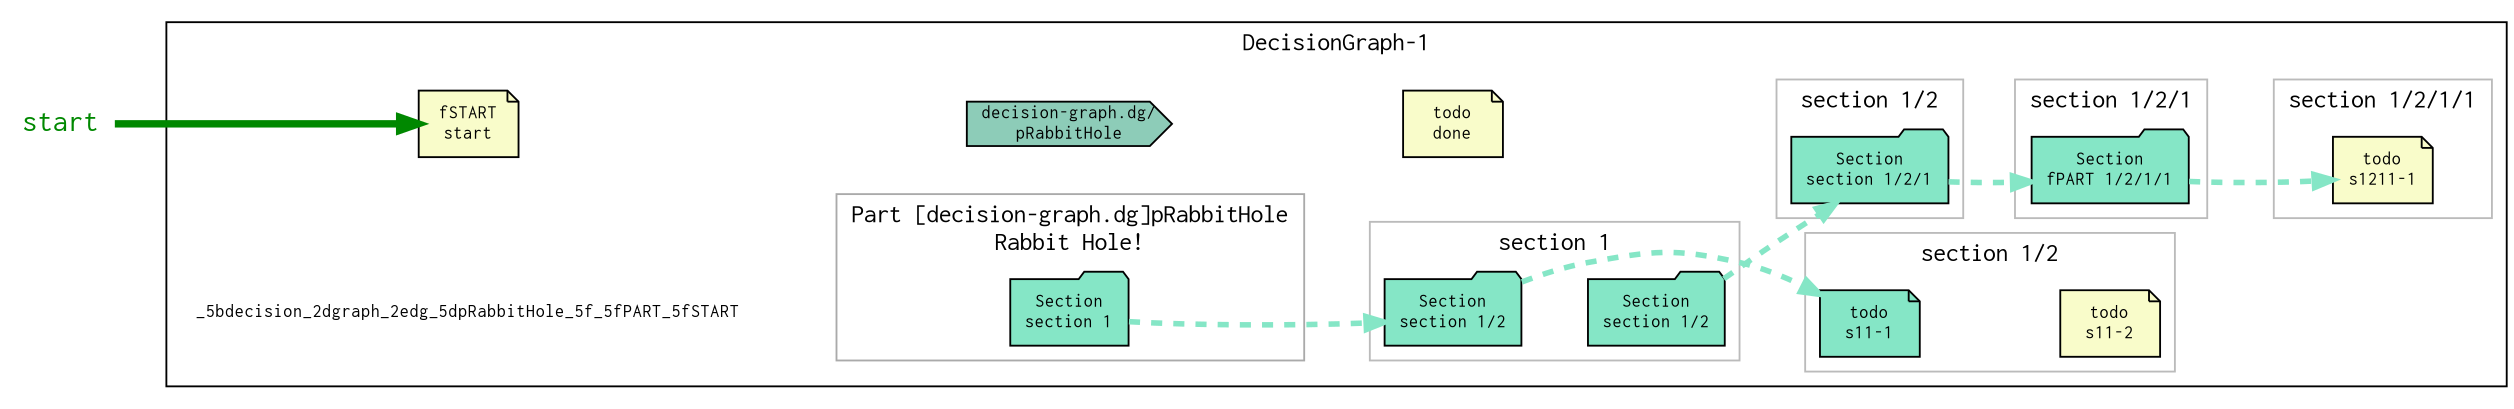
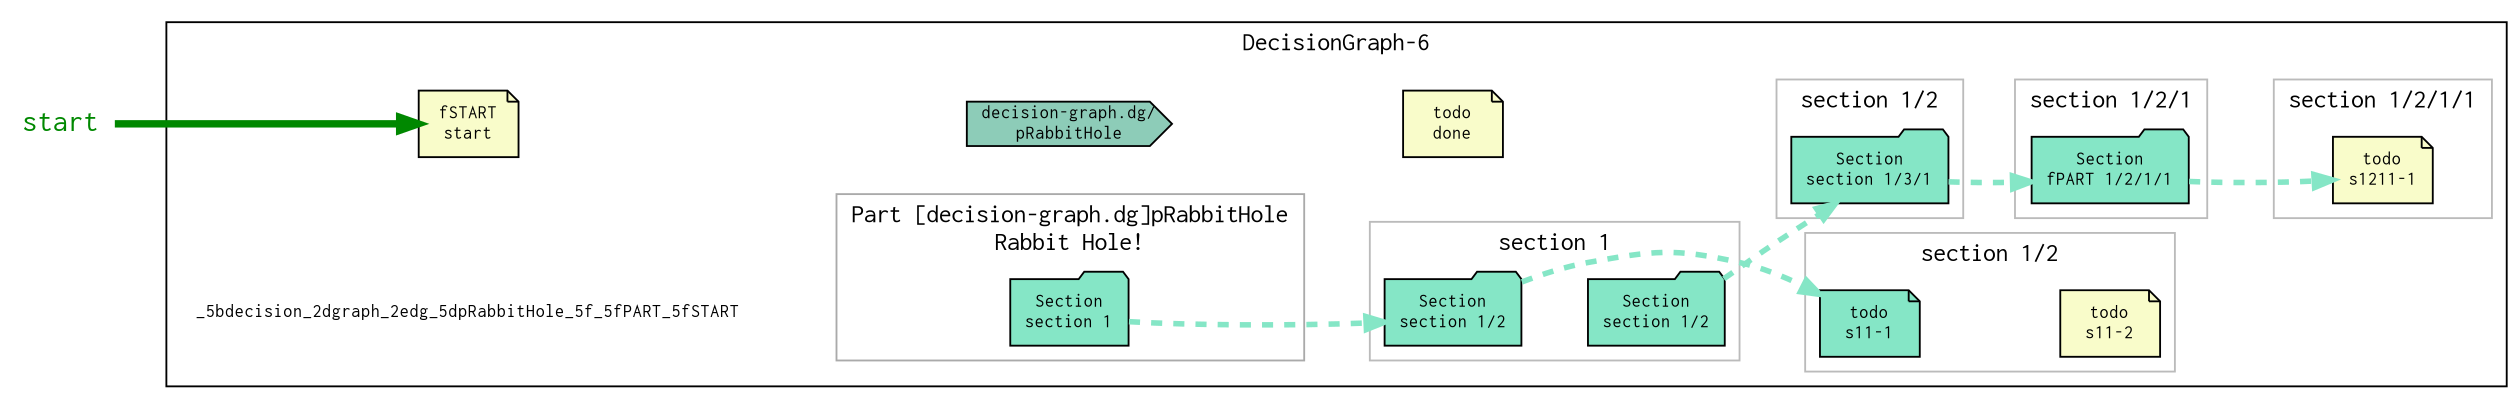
(1337, 43) -> (1337, 43)
(1870, 170) -> (1870, 170)
